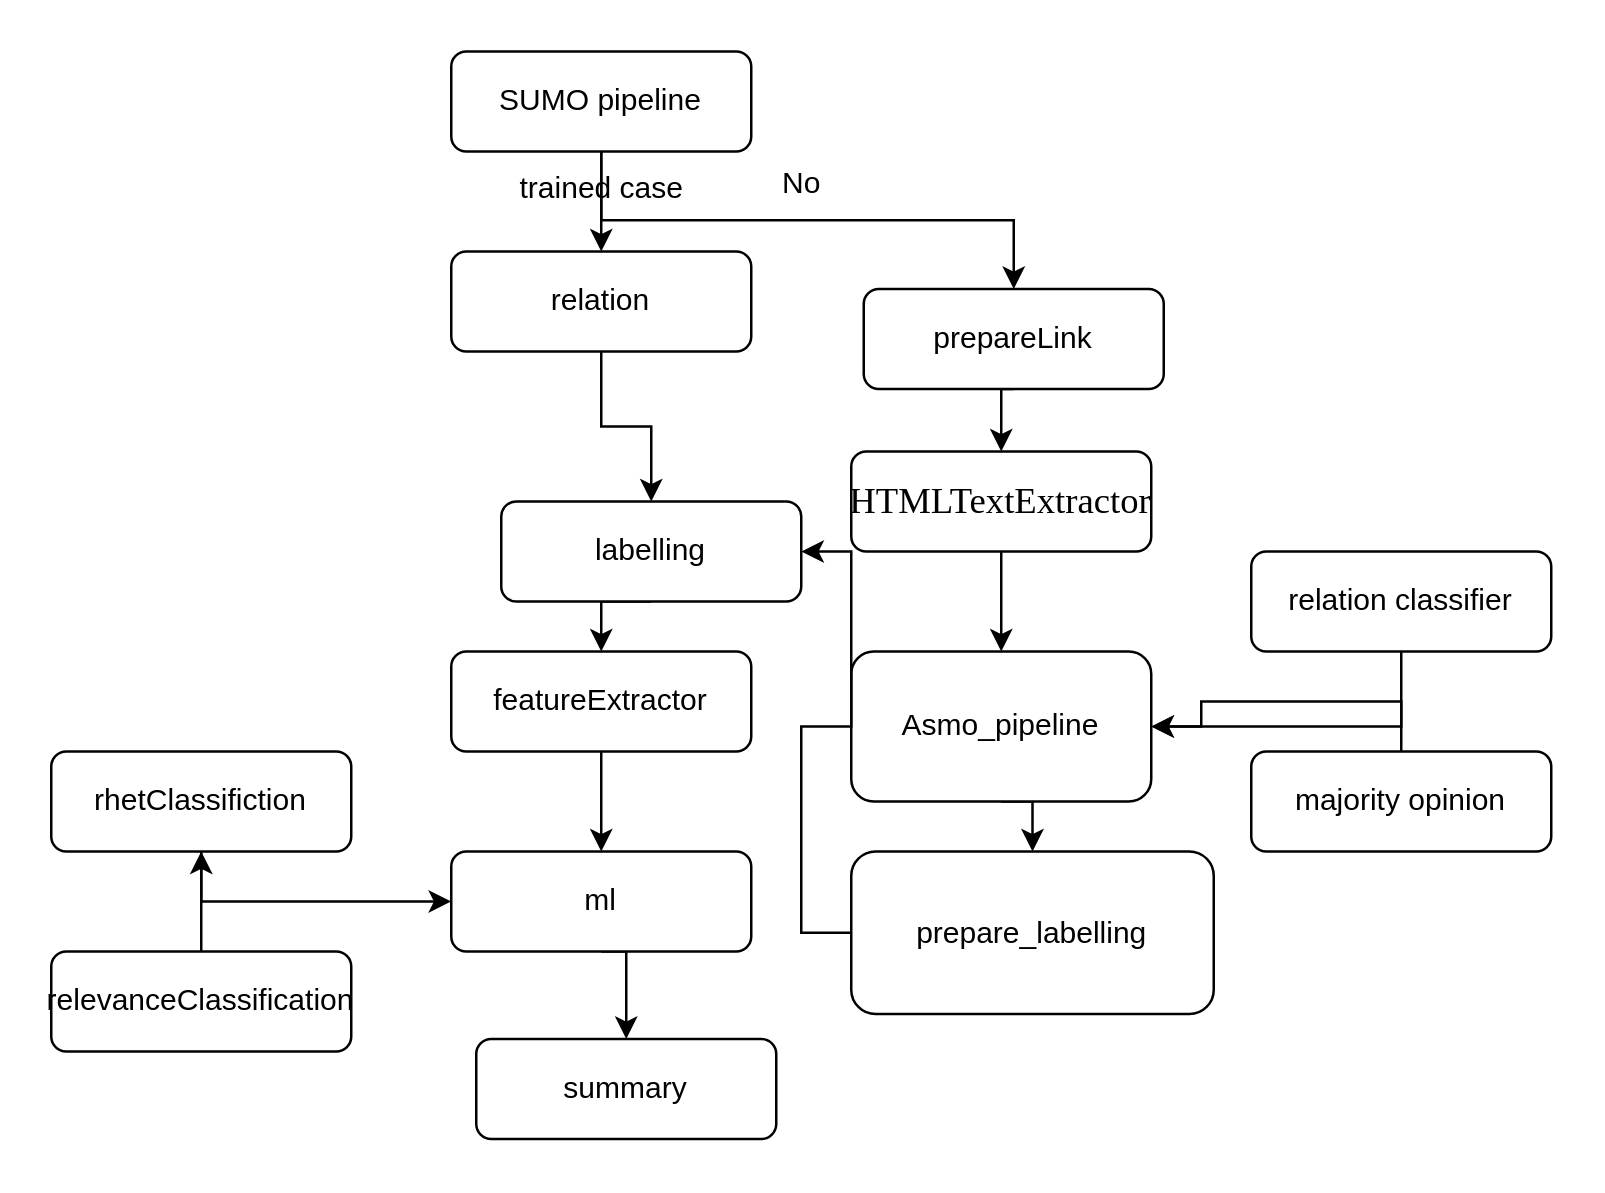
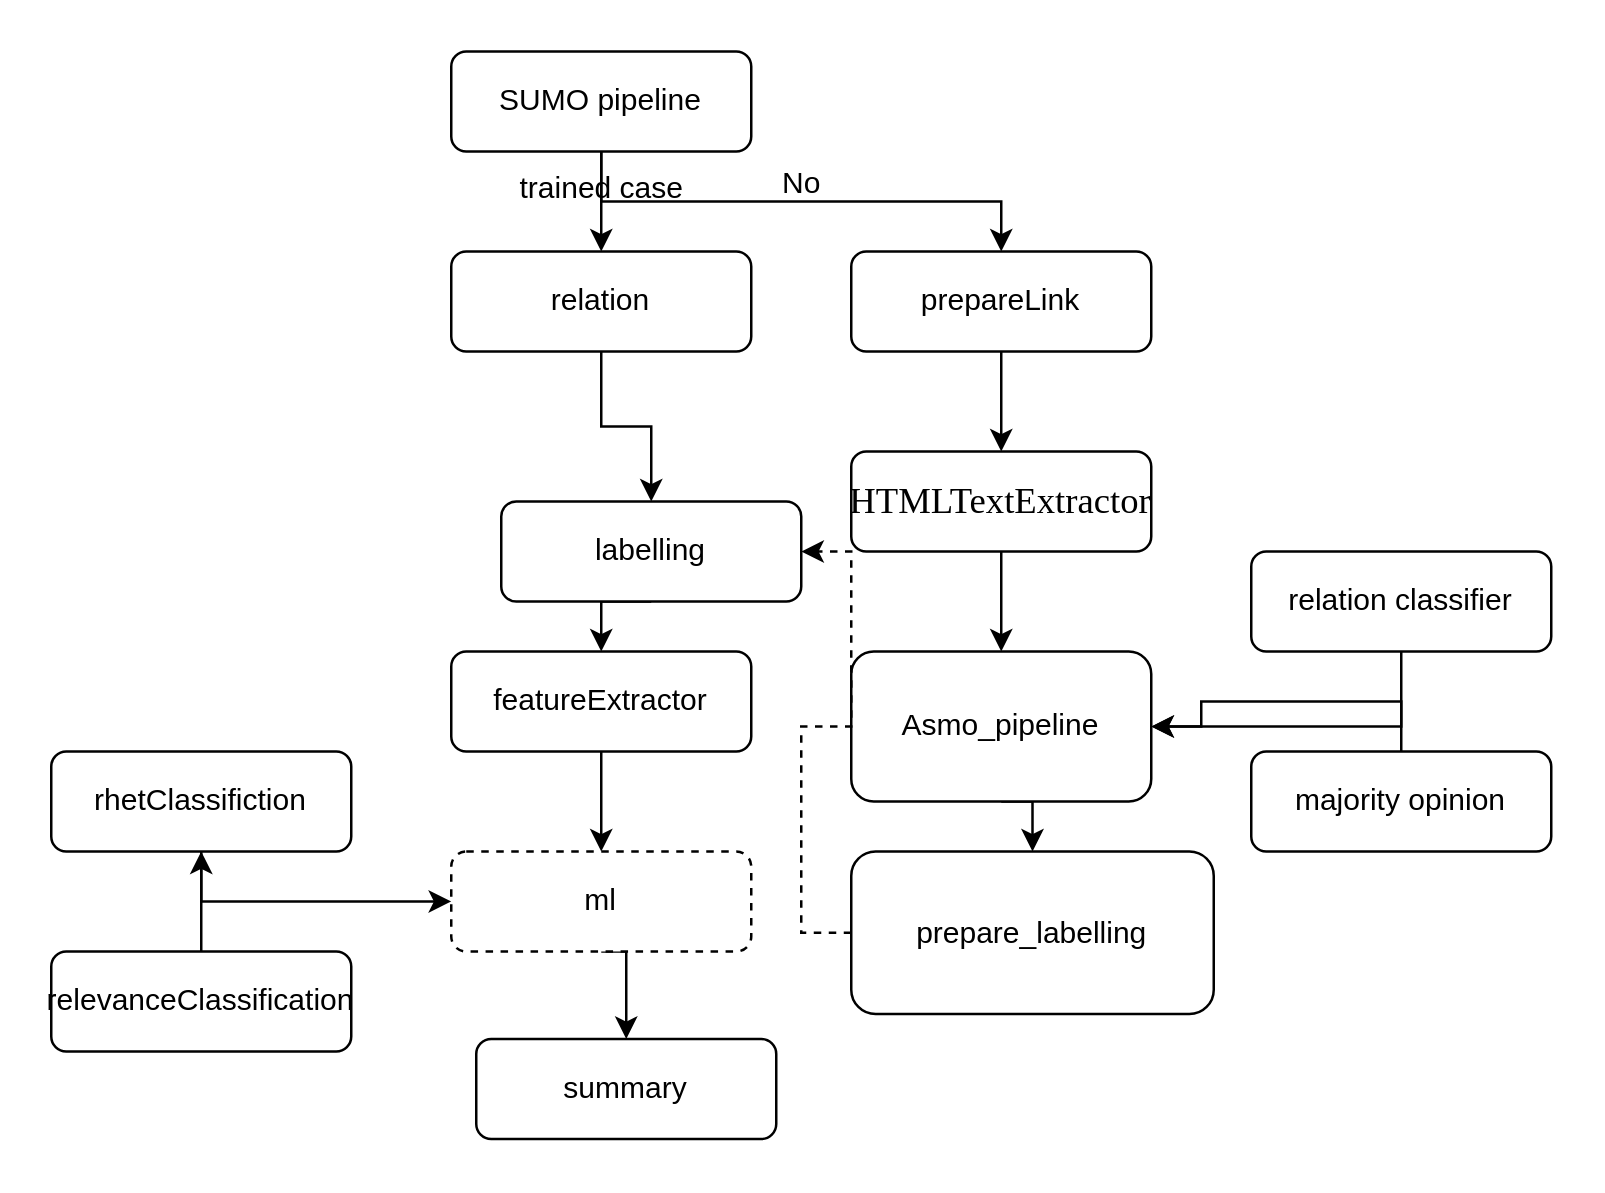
(1014, 339) -> (1001, 301)
(801, 831) -> (801, 831)
(601, 901) -> (601, 901)
